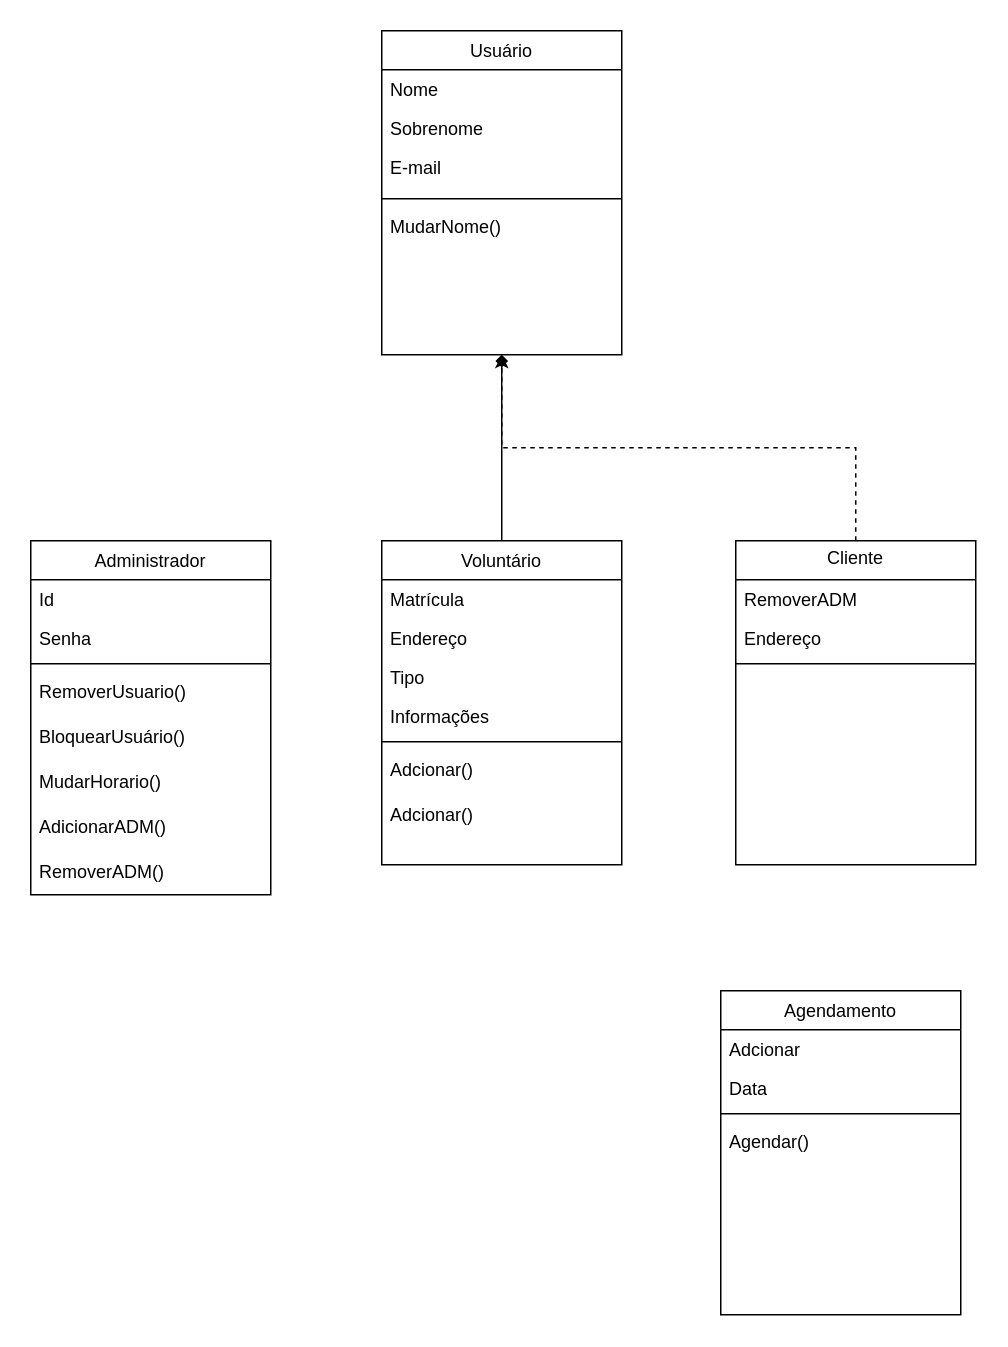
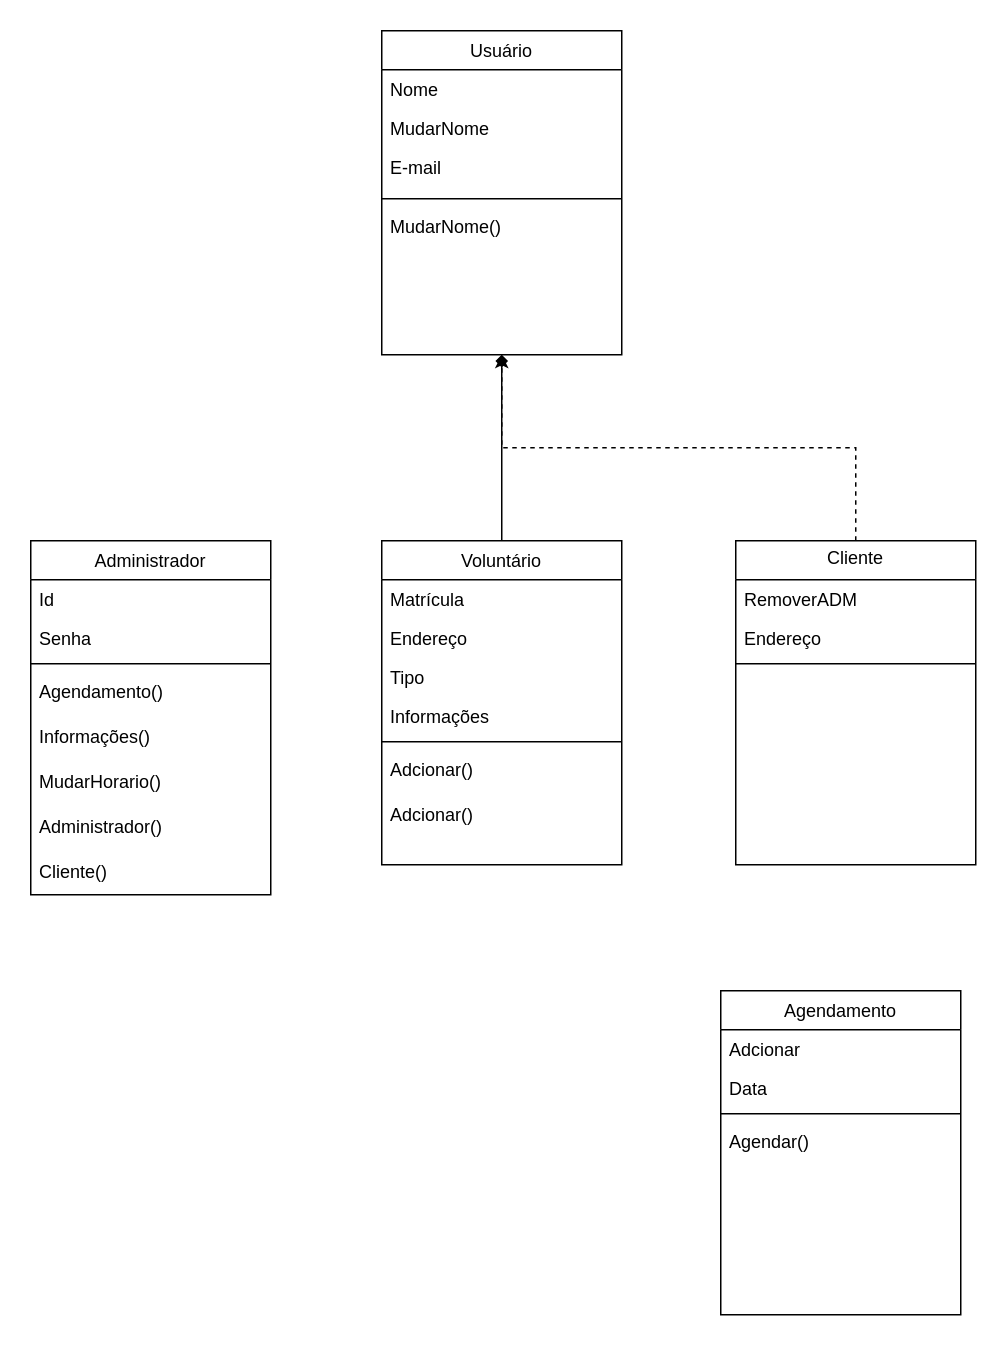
(435, 129) -> (435, 129)
(118, 692) -> (105, 692)
(121, 737) -> (105, 737)
(106, 827) -> (111, 827)
(100, 872) -> (80, 872)
